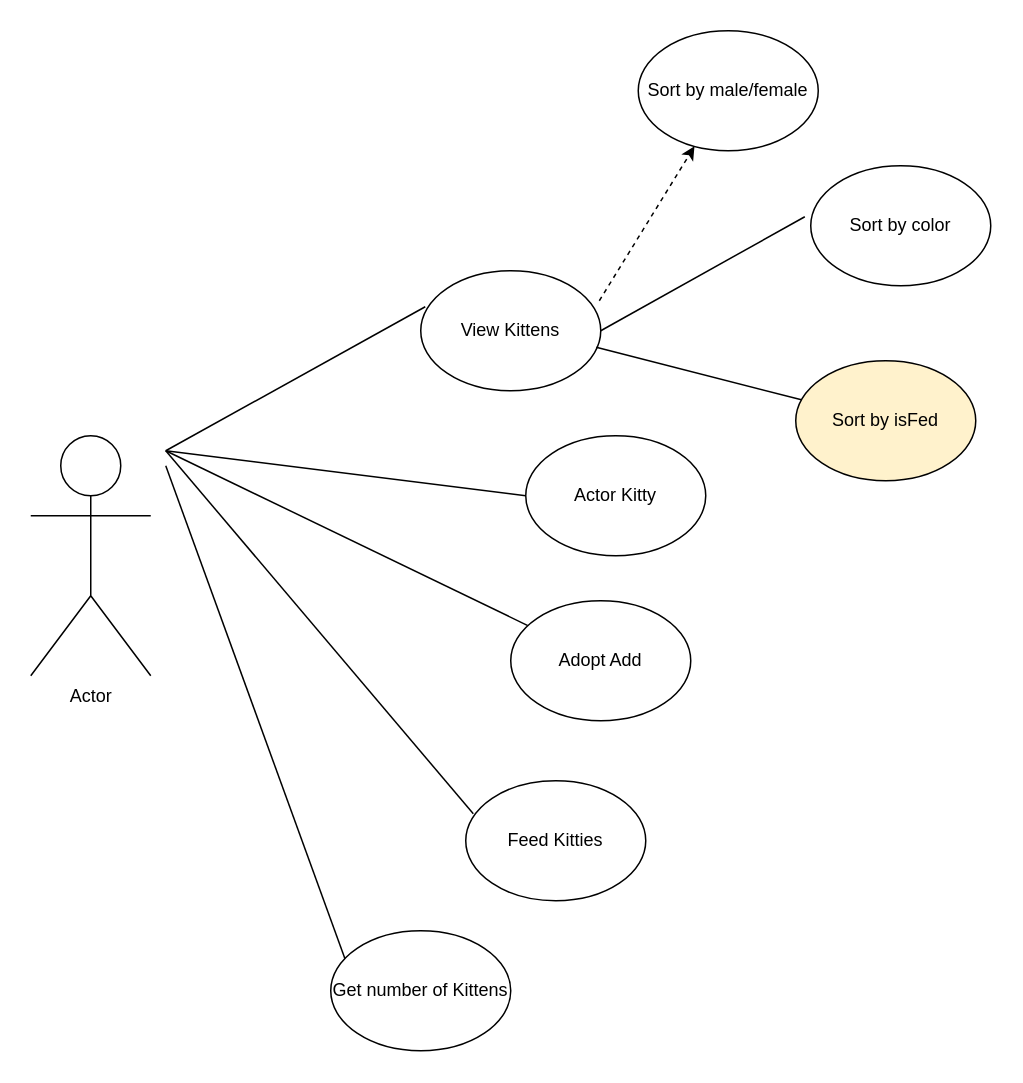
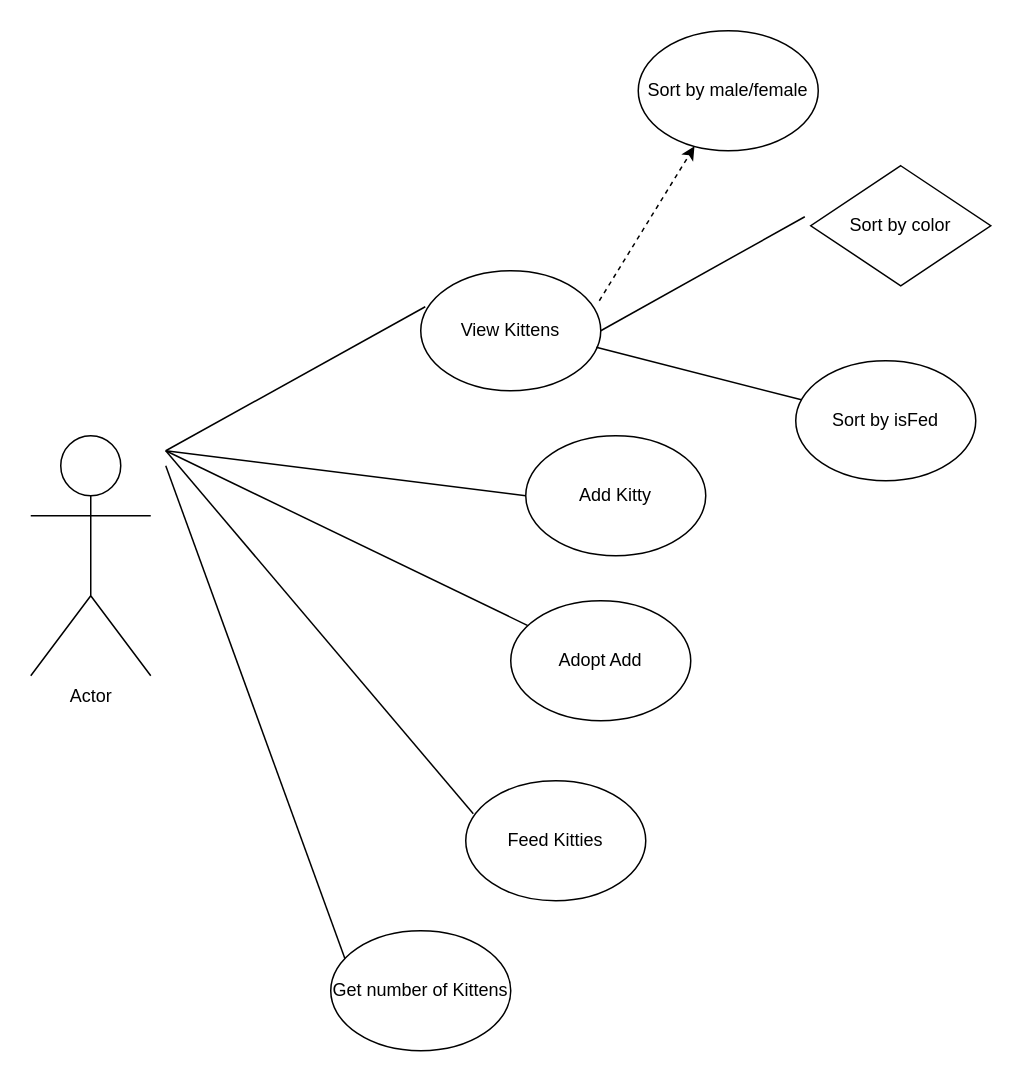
(901, 226) -> (901, 226)
(886, 421) -> (886, 421)
(616, 496) -> (616, 496)
